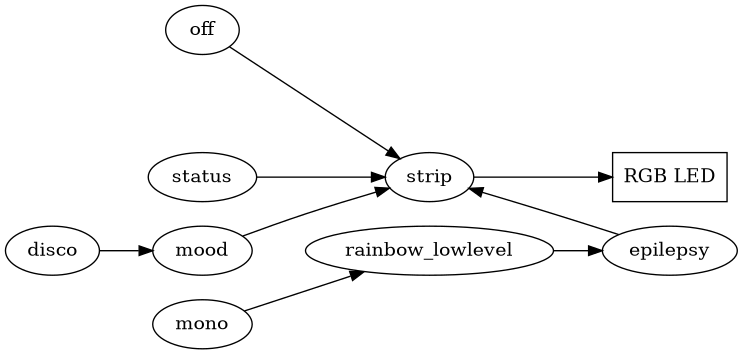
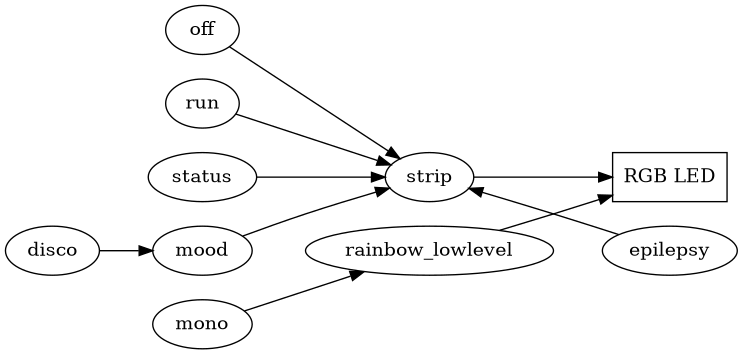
none -> (202, 104)
(571, 251) -> (537, 219)
